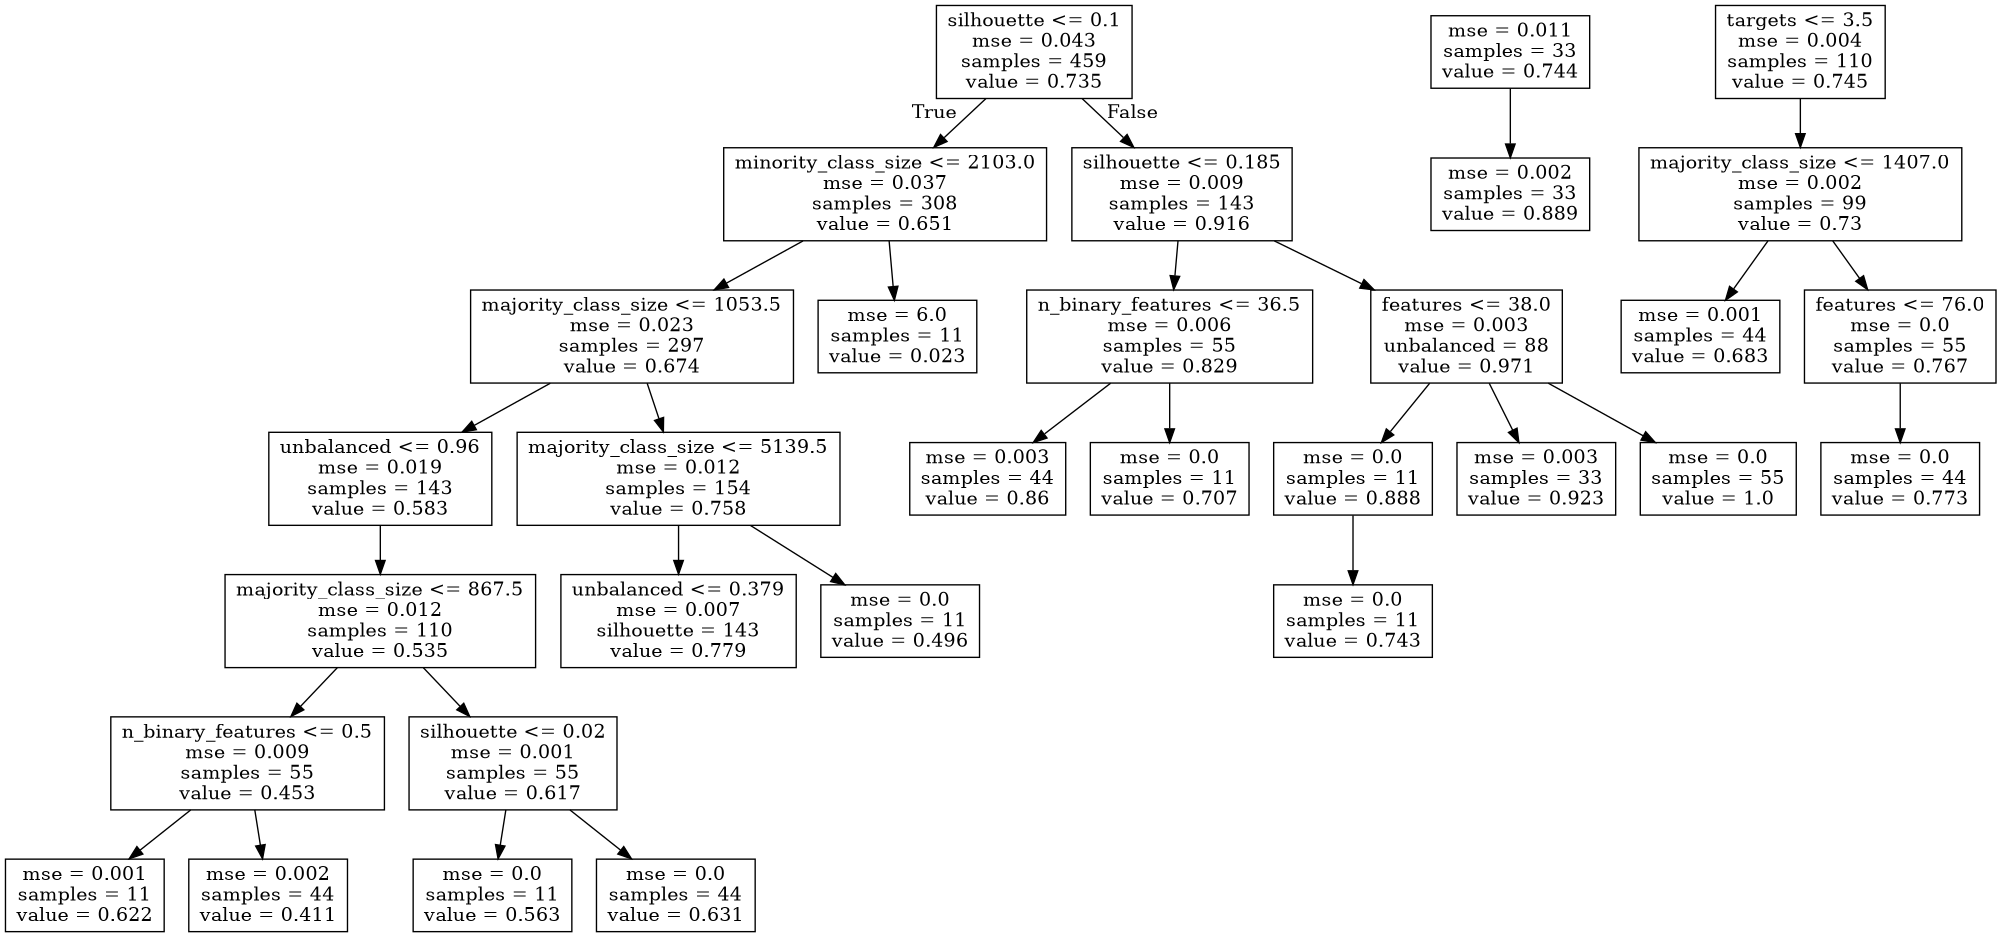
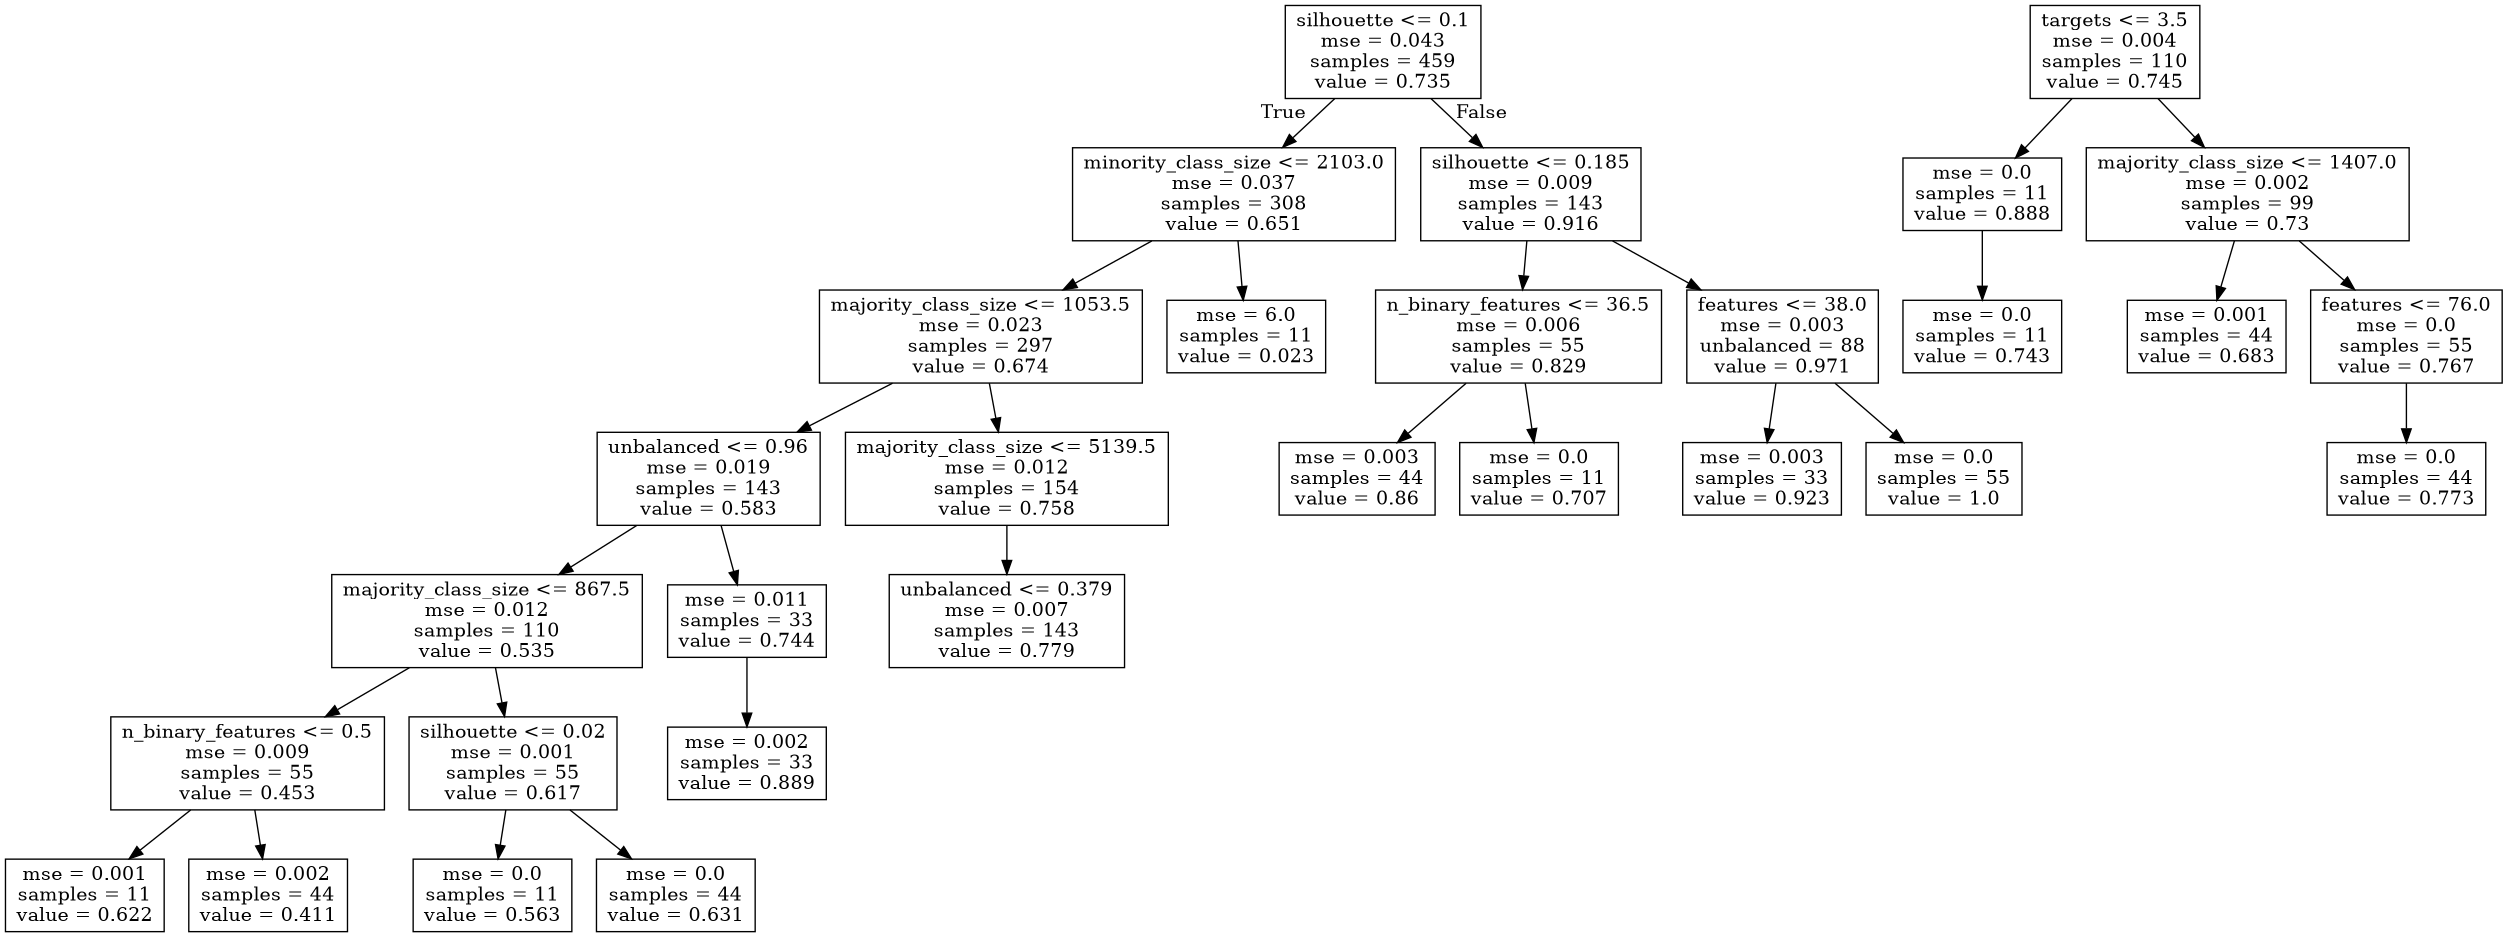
(1410, 407) -> (2048, 123)
none -> (727, 549)
(679, 621) -> (1007, 621)
(900, 621) -> none
